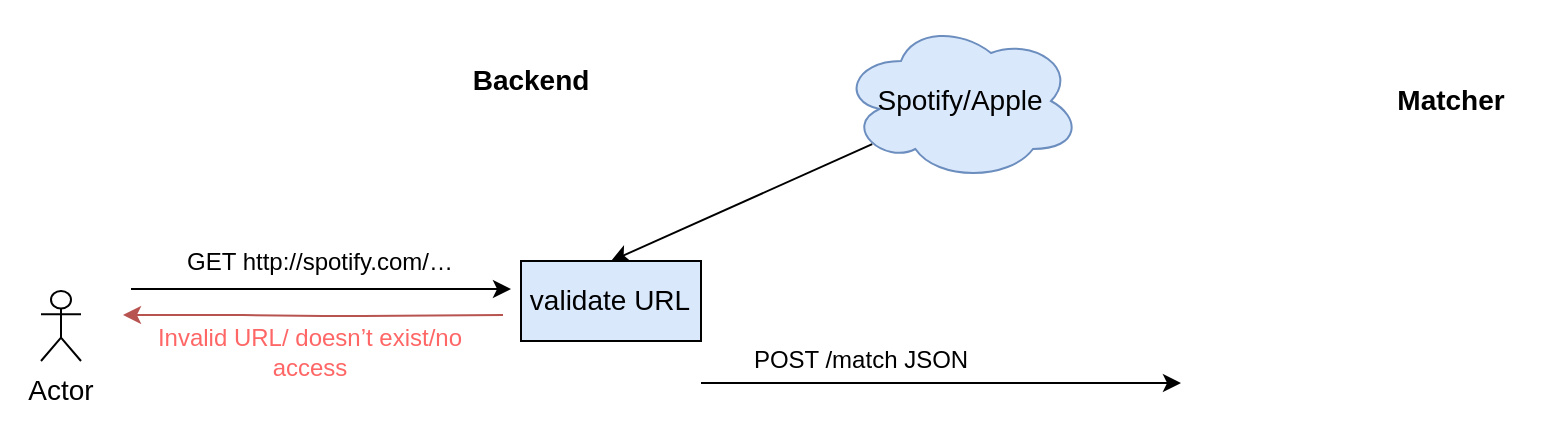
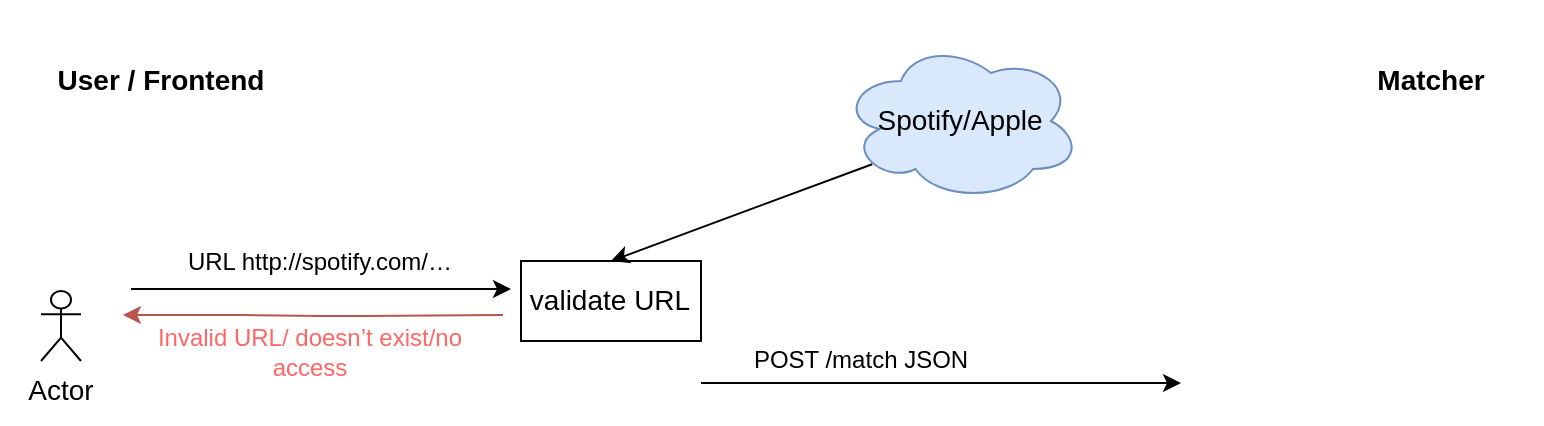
none -> (161, 81)
(531, 81) -> none
(961, 101) -> (961, 121)
(1451, 101) -> (1431, 81)
(321, 263) -> (321, 263)
(611, 301) -> (611, 301)
